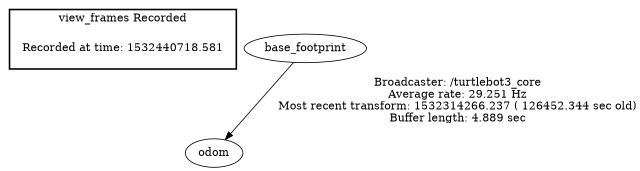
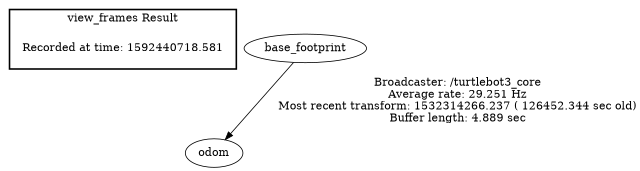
(123, 19) -> (123, 19)
(123, 48) -> (123, 48)
